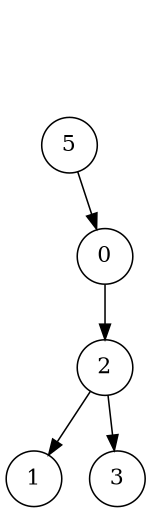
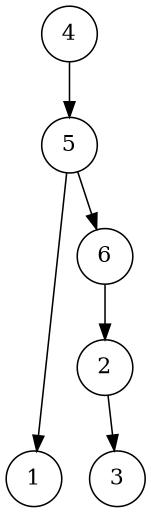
none -> (70, 34)
(105, 256) -> (105, 256)
(74, 417) -> (53, 304)
